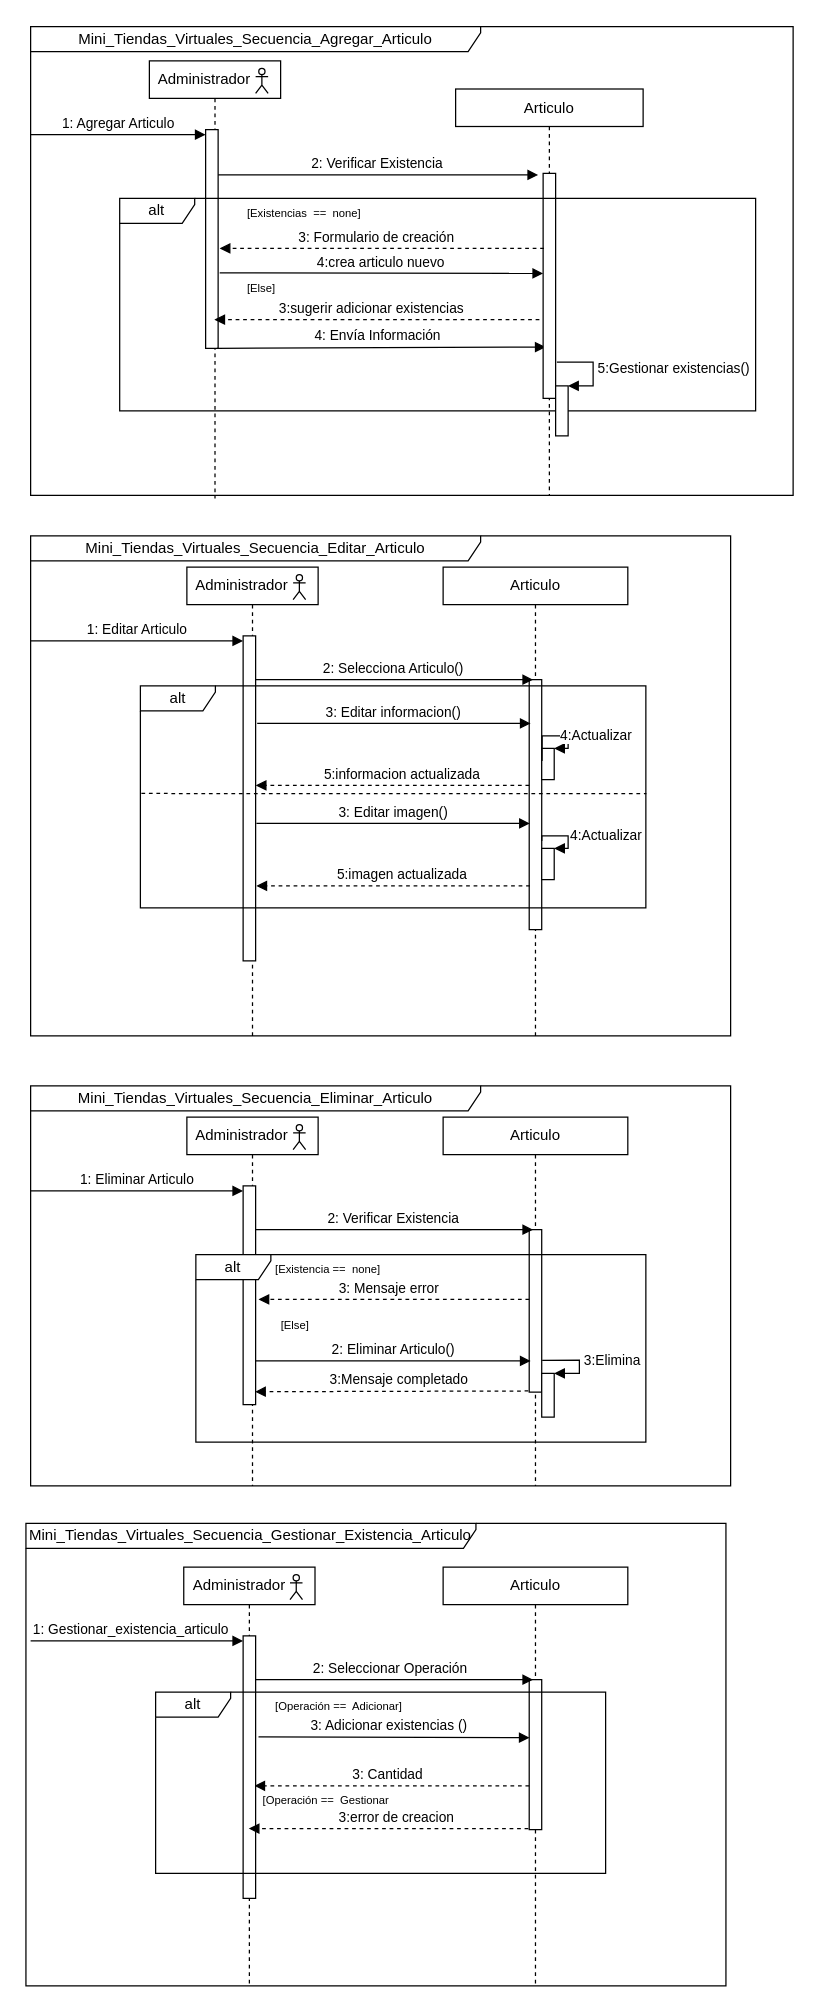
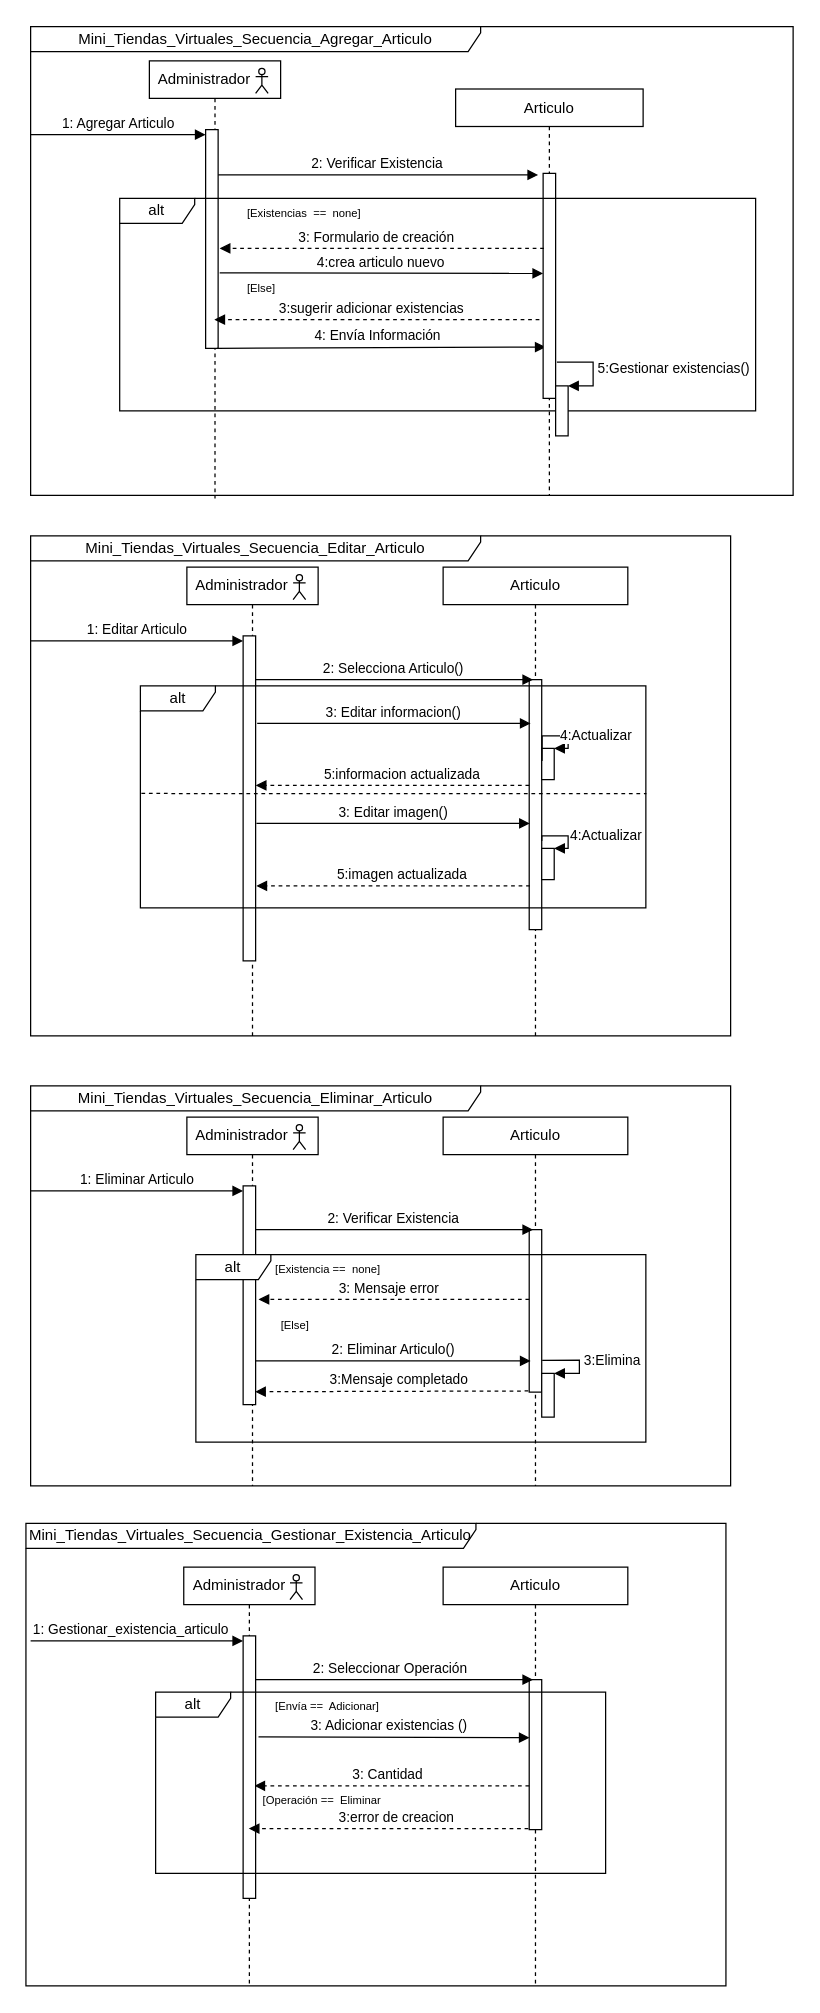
(346, 1706) -> (335, 1706)
(332, 1800) -> (326, 1800)
